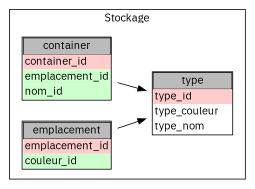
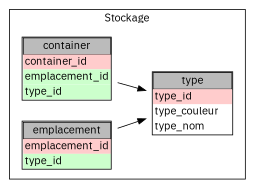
(44, 92) -> (44, 92)
(51, 161) -> (44, 161)
